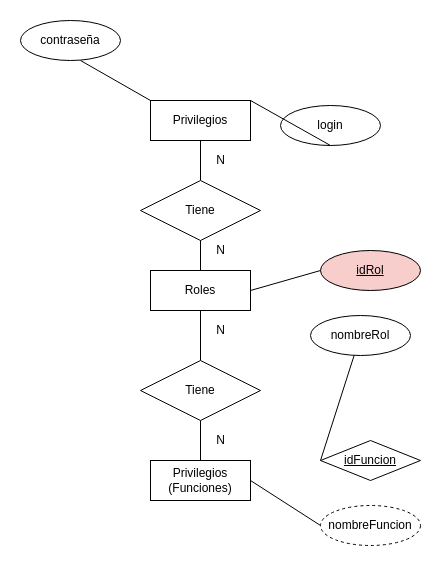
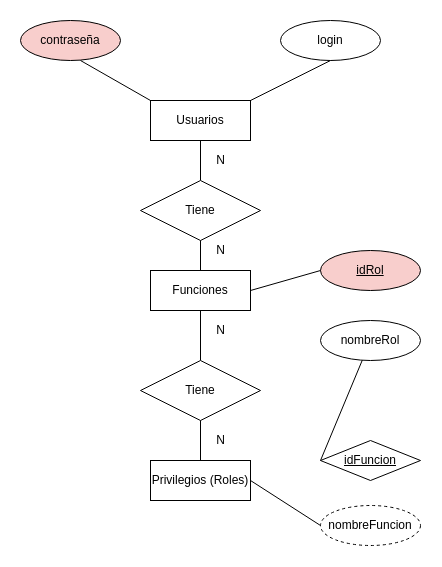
(71, 41) -> (71, 41)
(201, 121) -> (201, 121)
(331, 126) -> (331, 41)
(201, 291) -> (201, 291)
(361, 336) -> (371, 341)
(201, 481) -> (201, 481)
